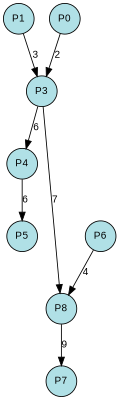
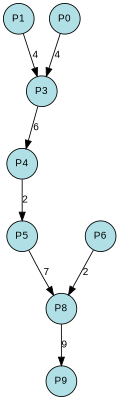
(35, 55) -> (35, 55)
(58, 55) -> (58, 55)
(51, 195) -> (39, 269)
(25, 200) -> (25, 200)
(86, 272) -> (86, 272)
(61, 381) -> (61, 381)
